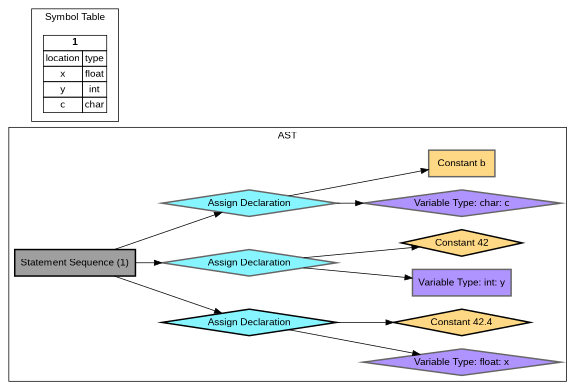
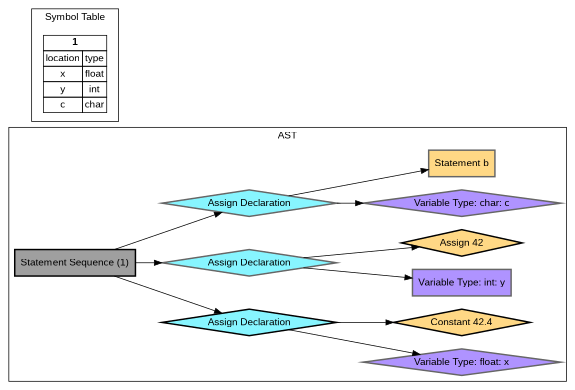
(462, 163) -> (462, 163)
(462, 243) -> (462, 243)
